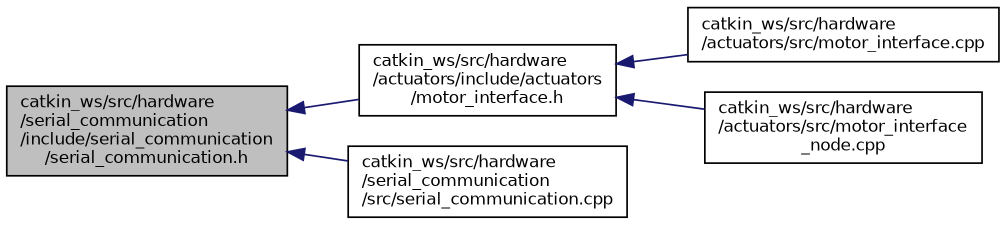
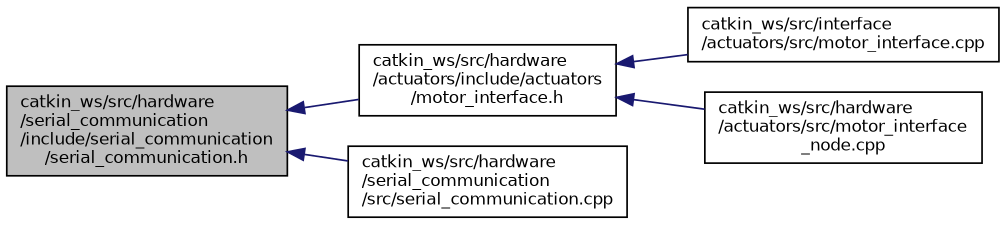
(843, 35) -> (843, 35)
